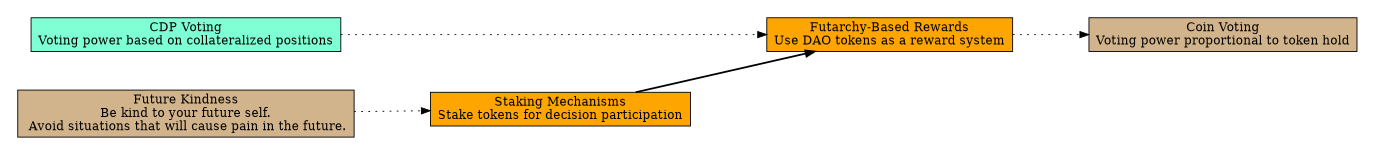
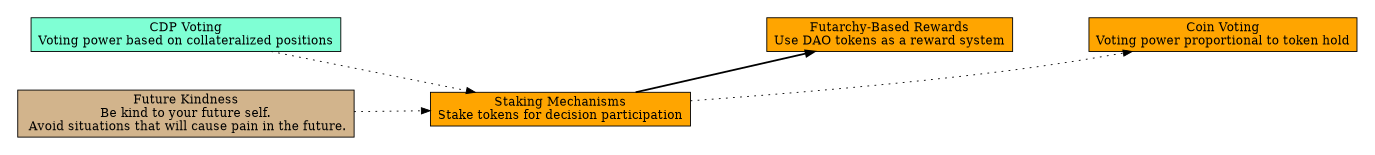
(549, 35) -> (369, 71)
(1046, 35) -> (908, 82)
(1223, 35) -> (1223, 35)
